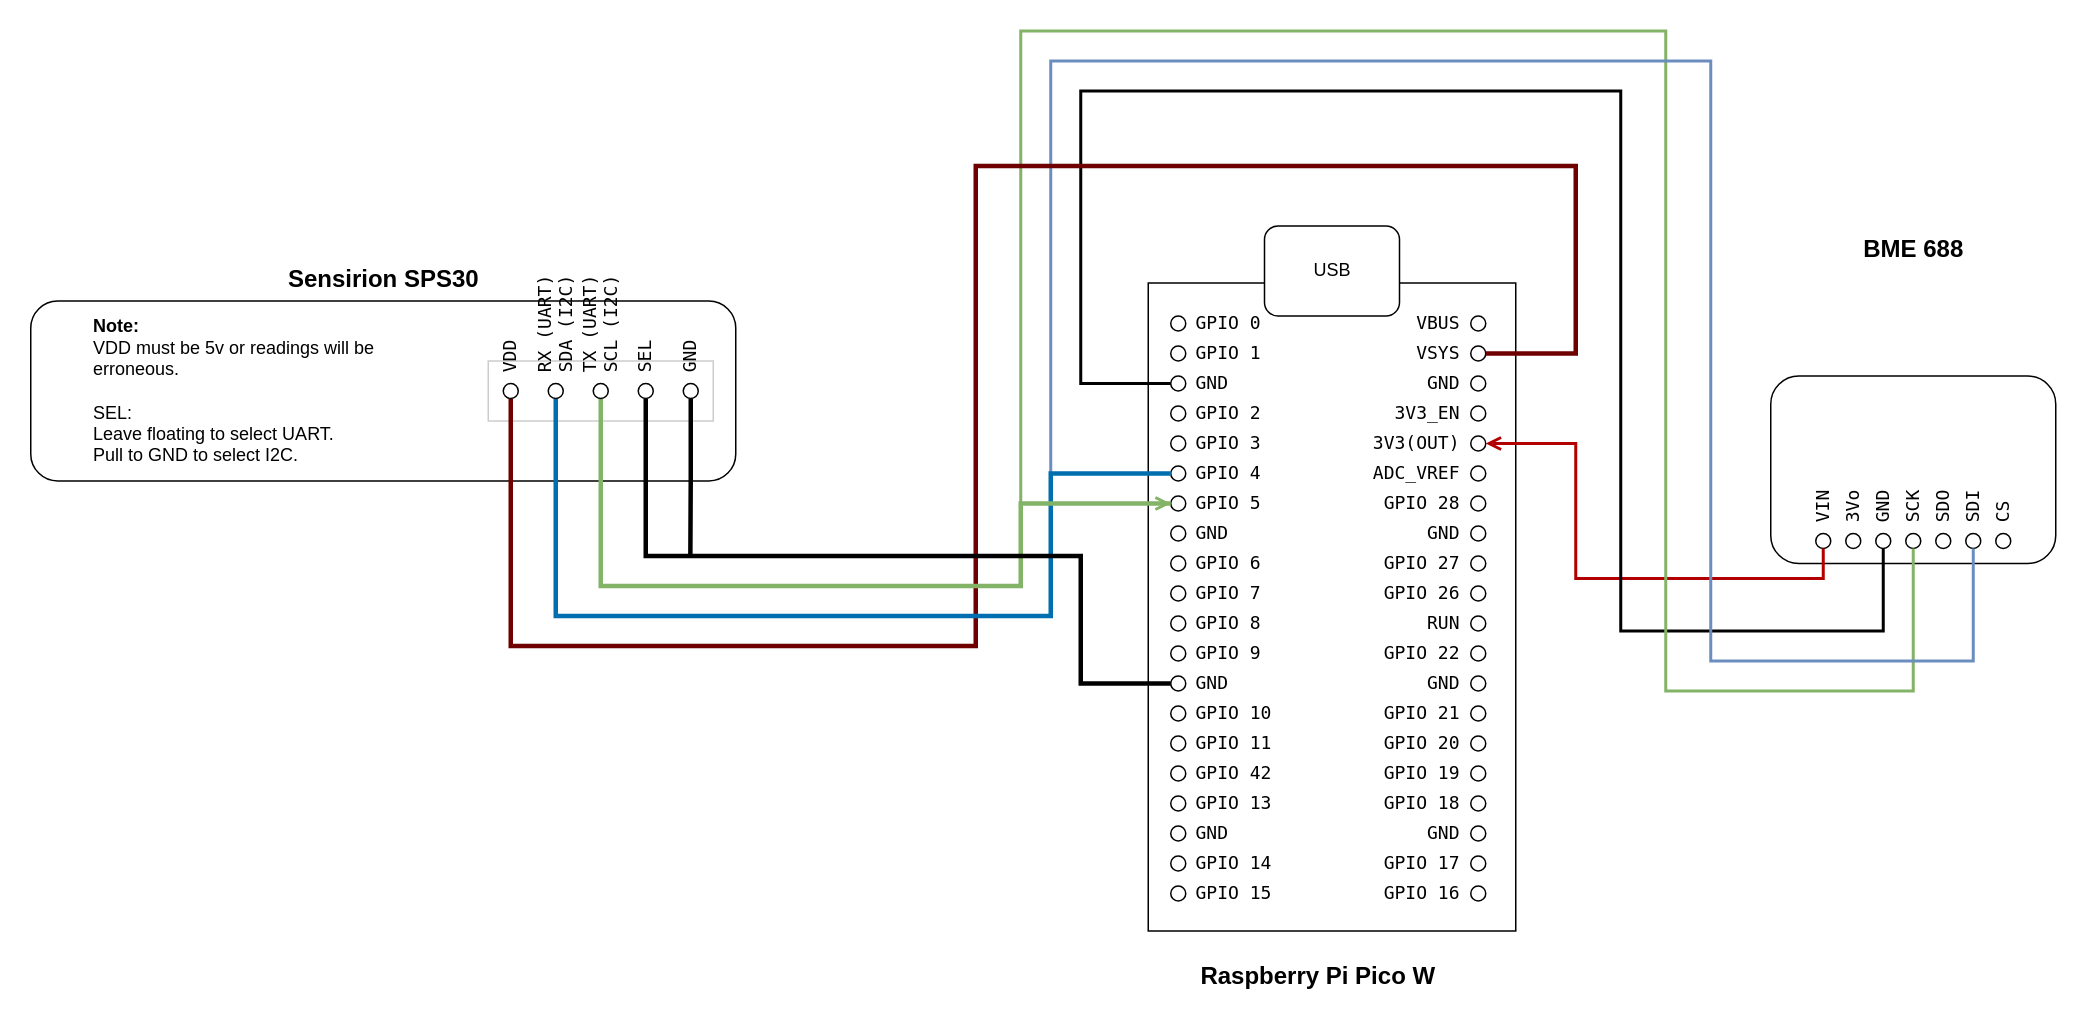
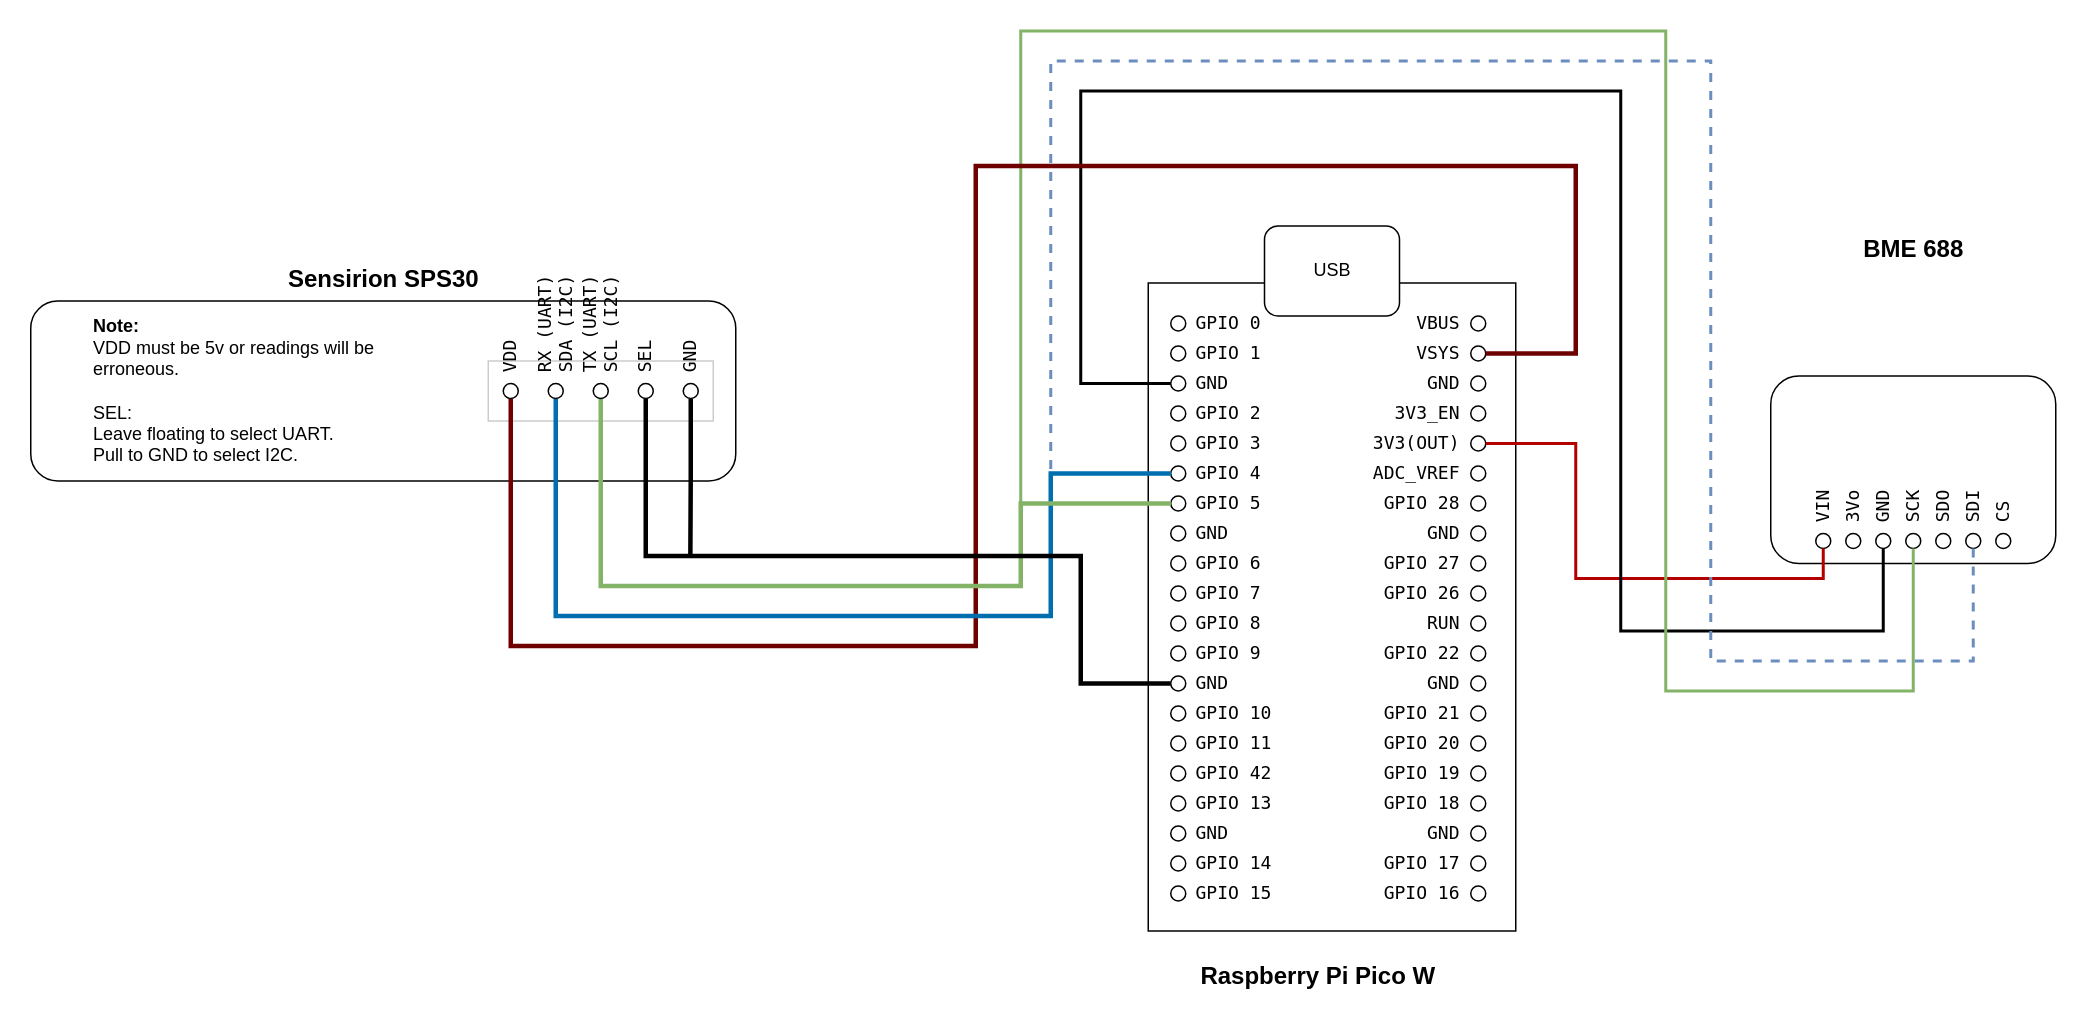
(1433, 61) -> (1433, 61)
(1666, 62) -> (1666, 62)
(1495, 443) -> (1492, 443)
